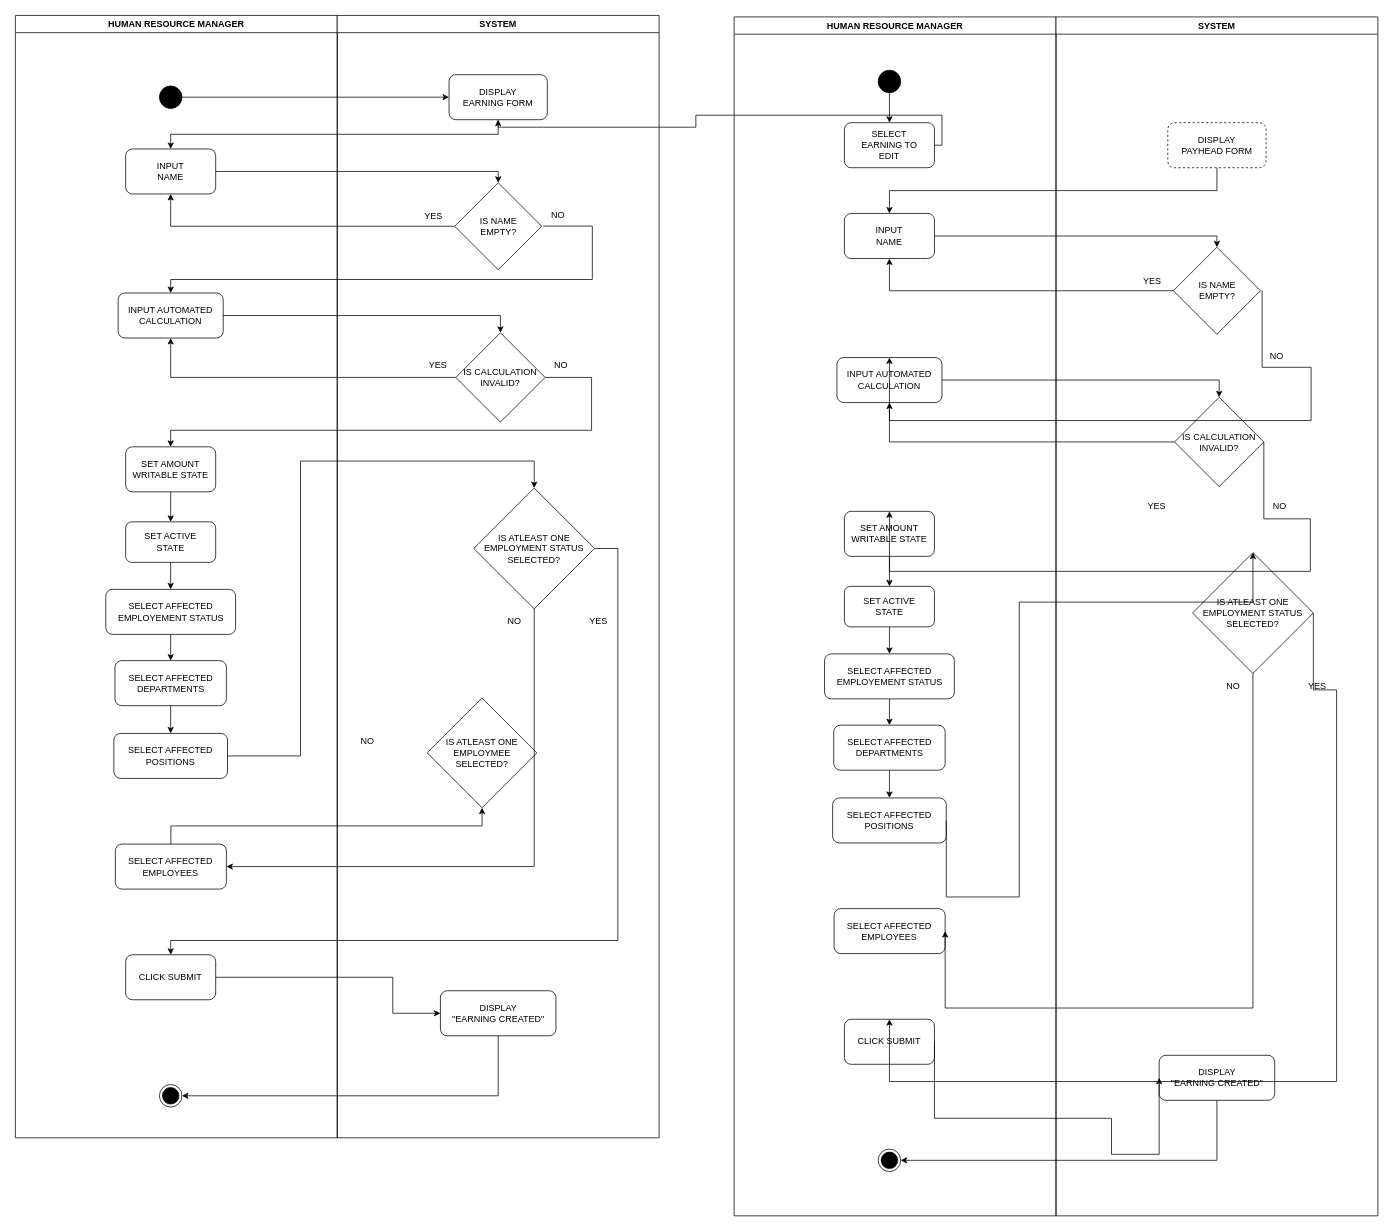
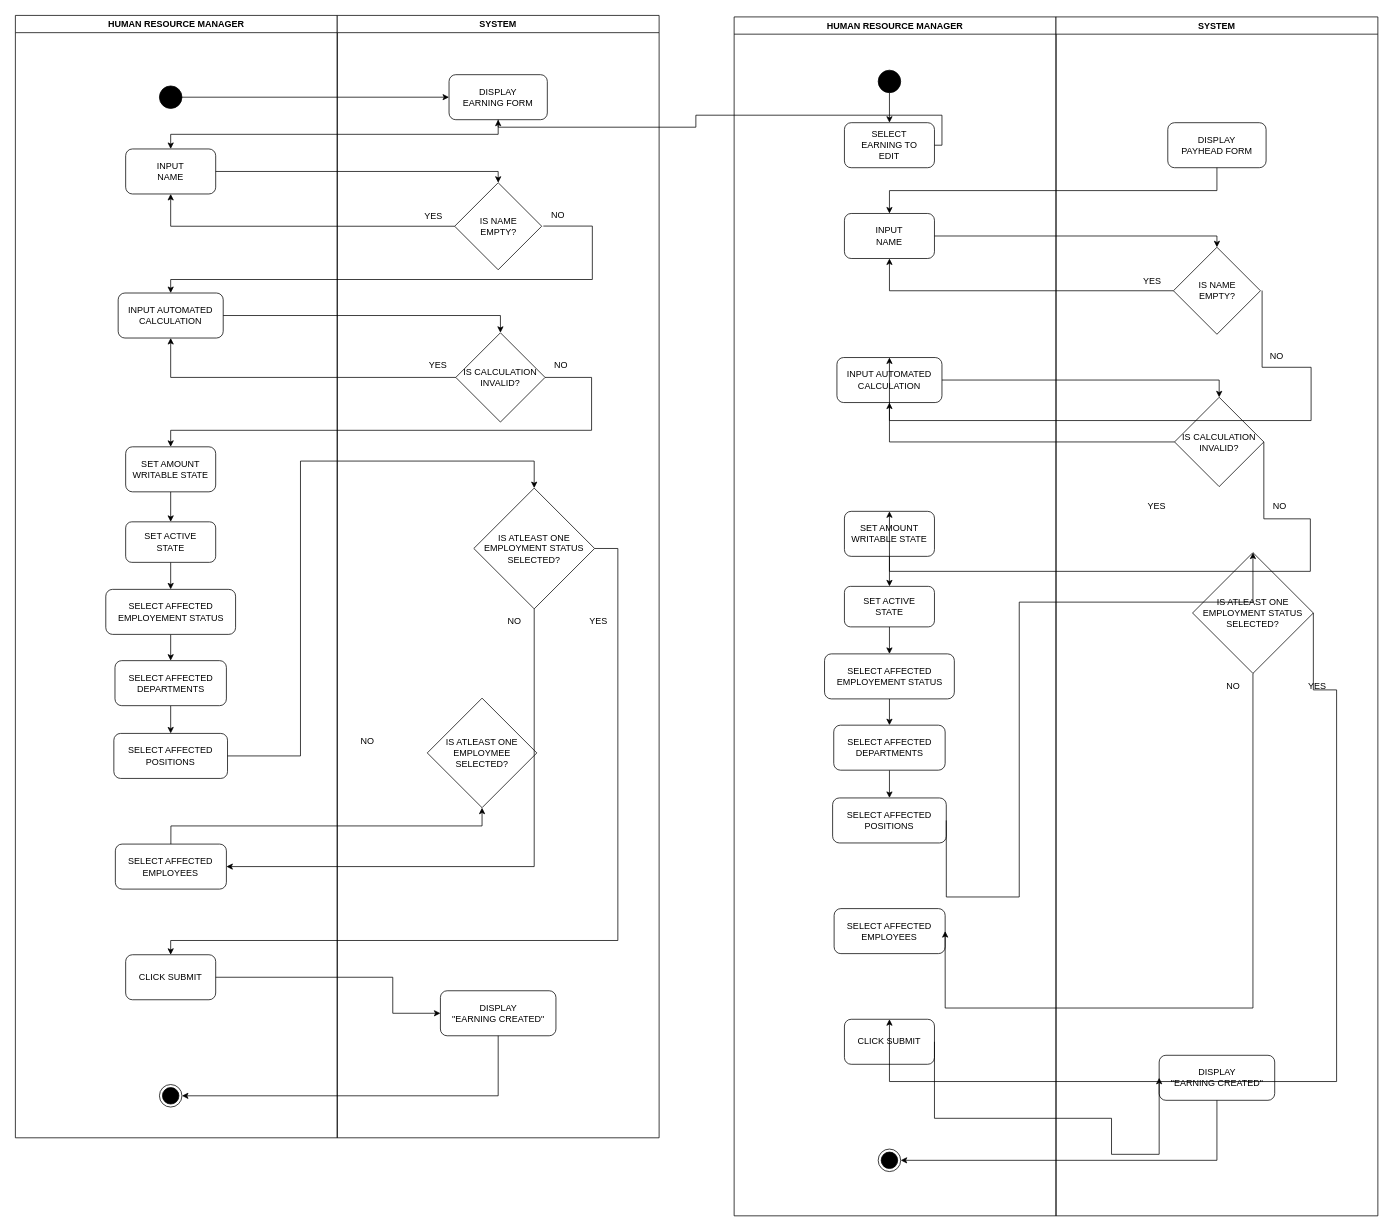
(1217, 145) -> (1217, 145)
